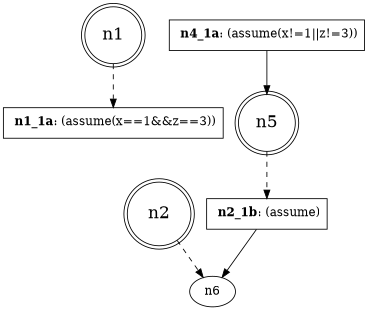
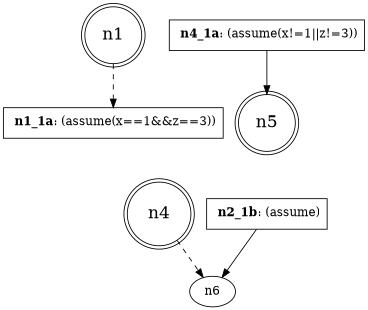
(267, 171) -> none
(159, 214) -> (159, 214)
